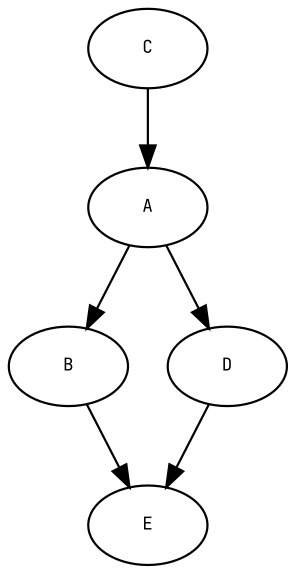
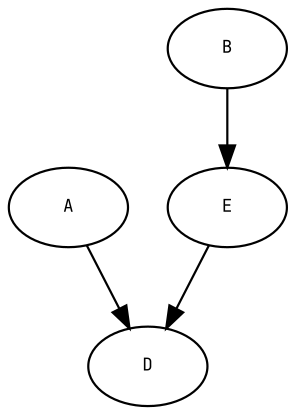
(148, 49) -> none
(113, 277) -> none
(193, 436) -> (193, 277)
